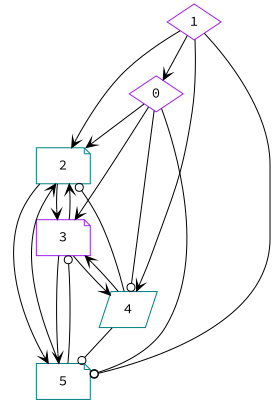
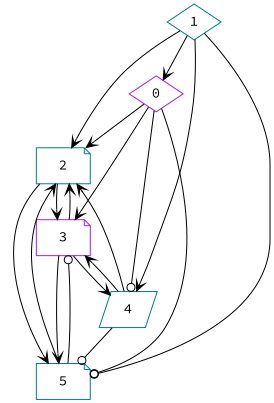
(194, 22) -> (194, 22)
(108, 239) -> (108, 239)
